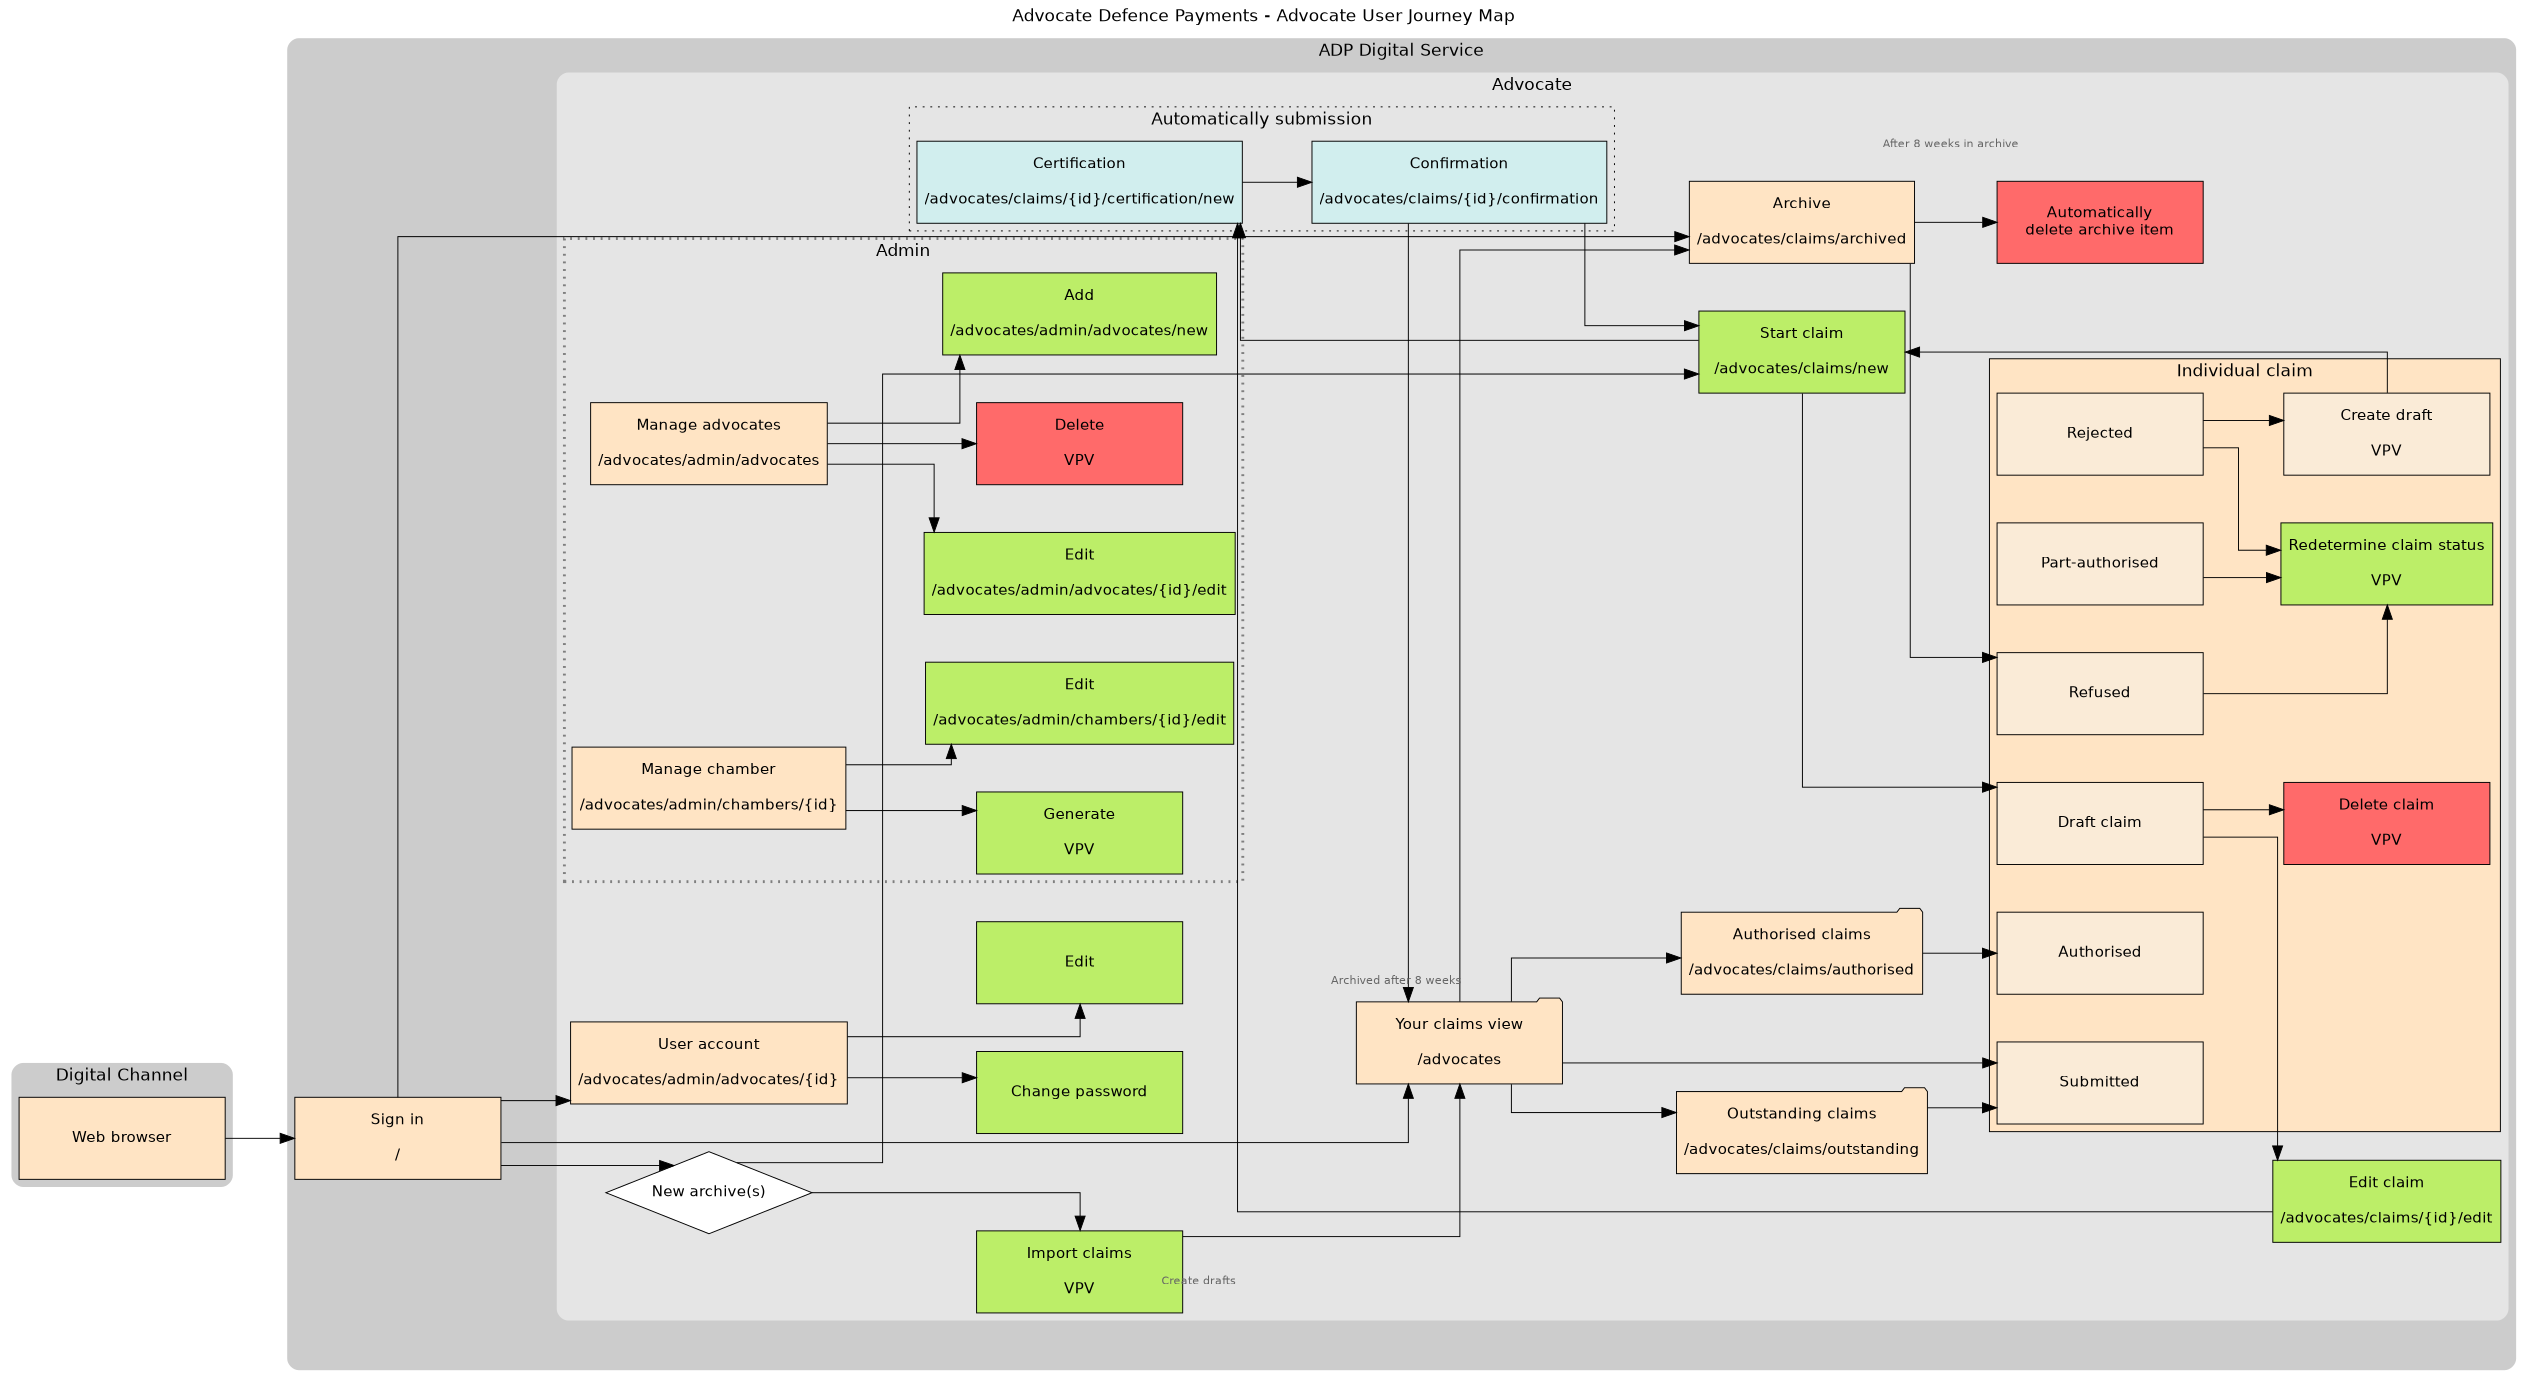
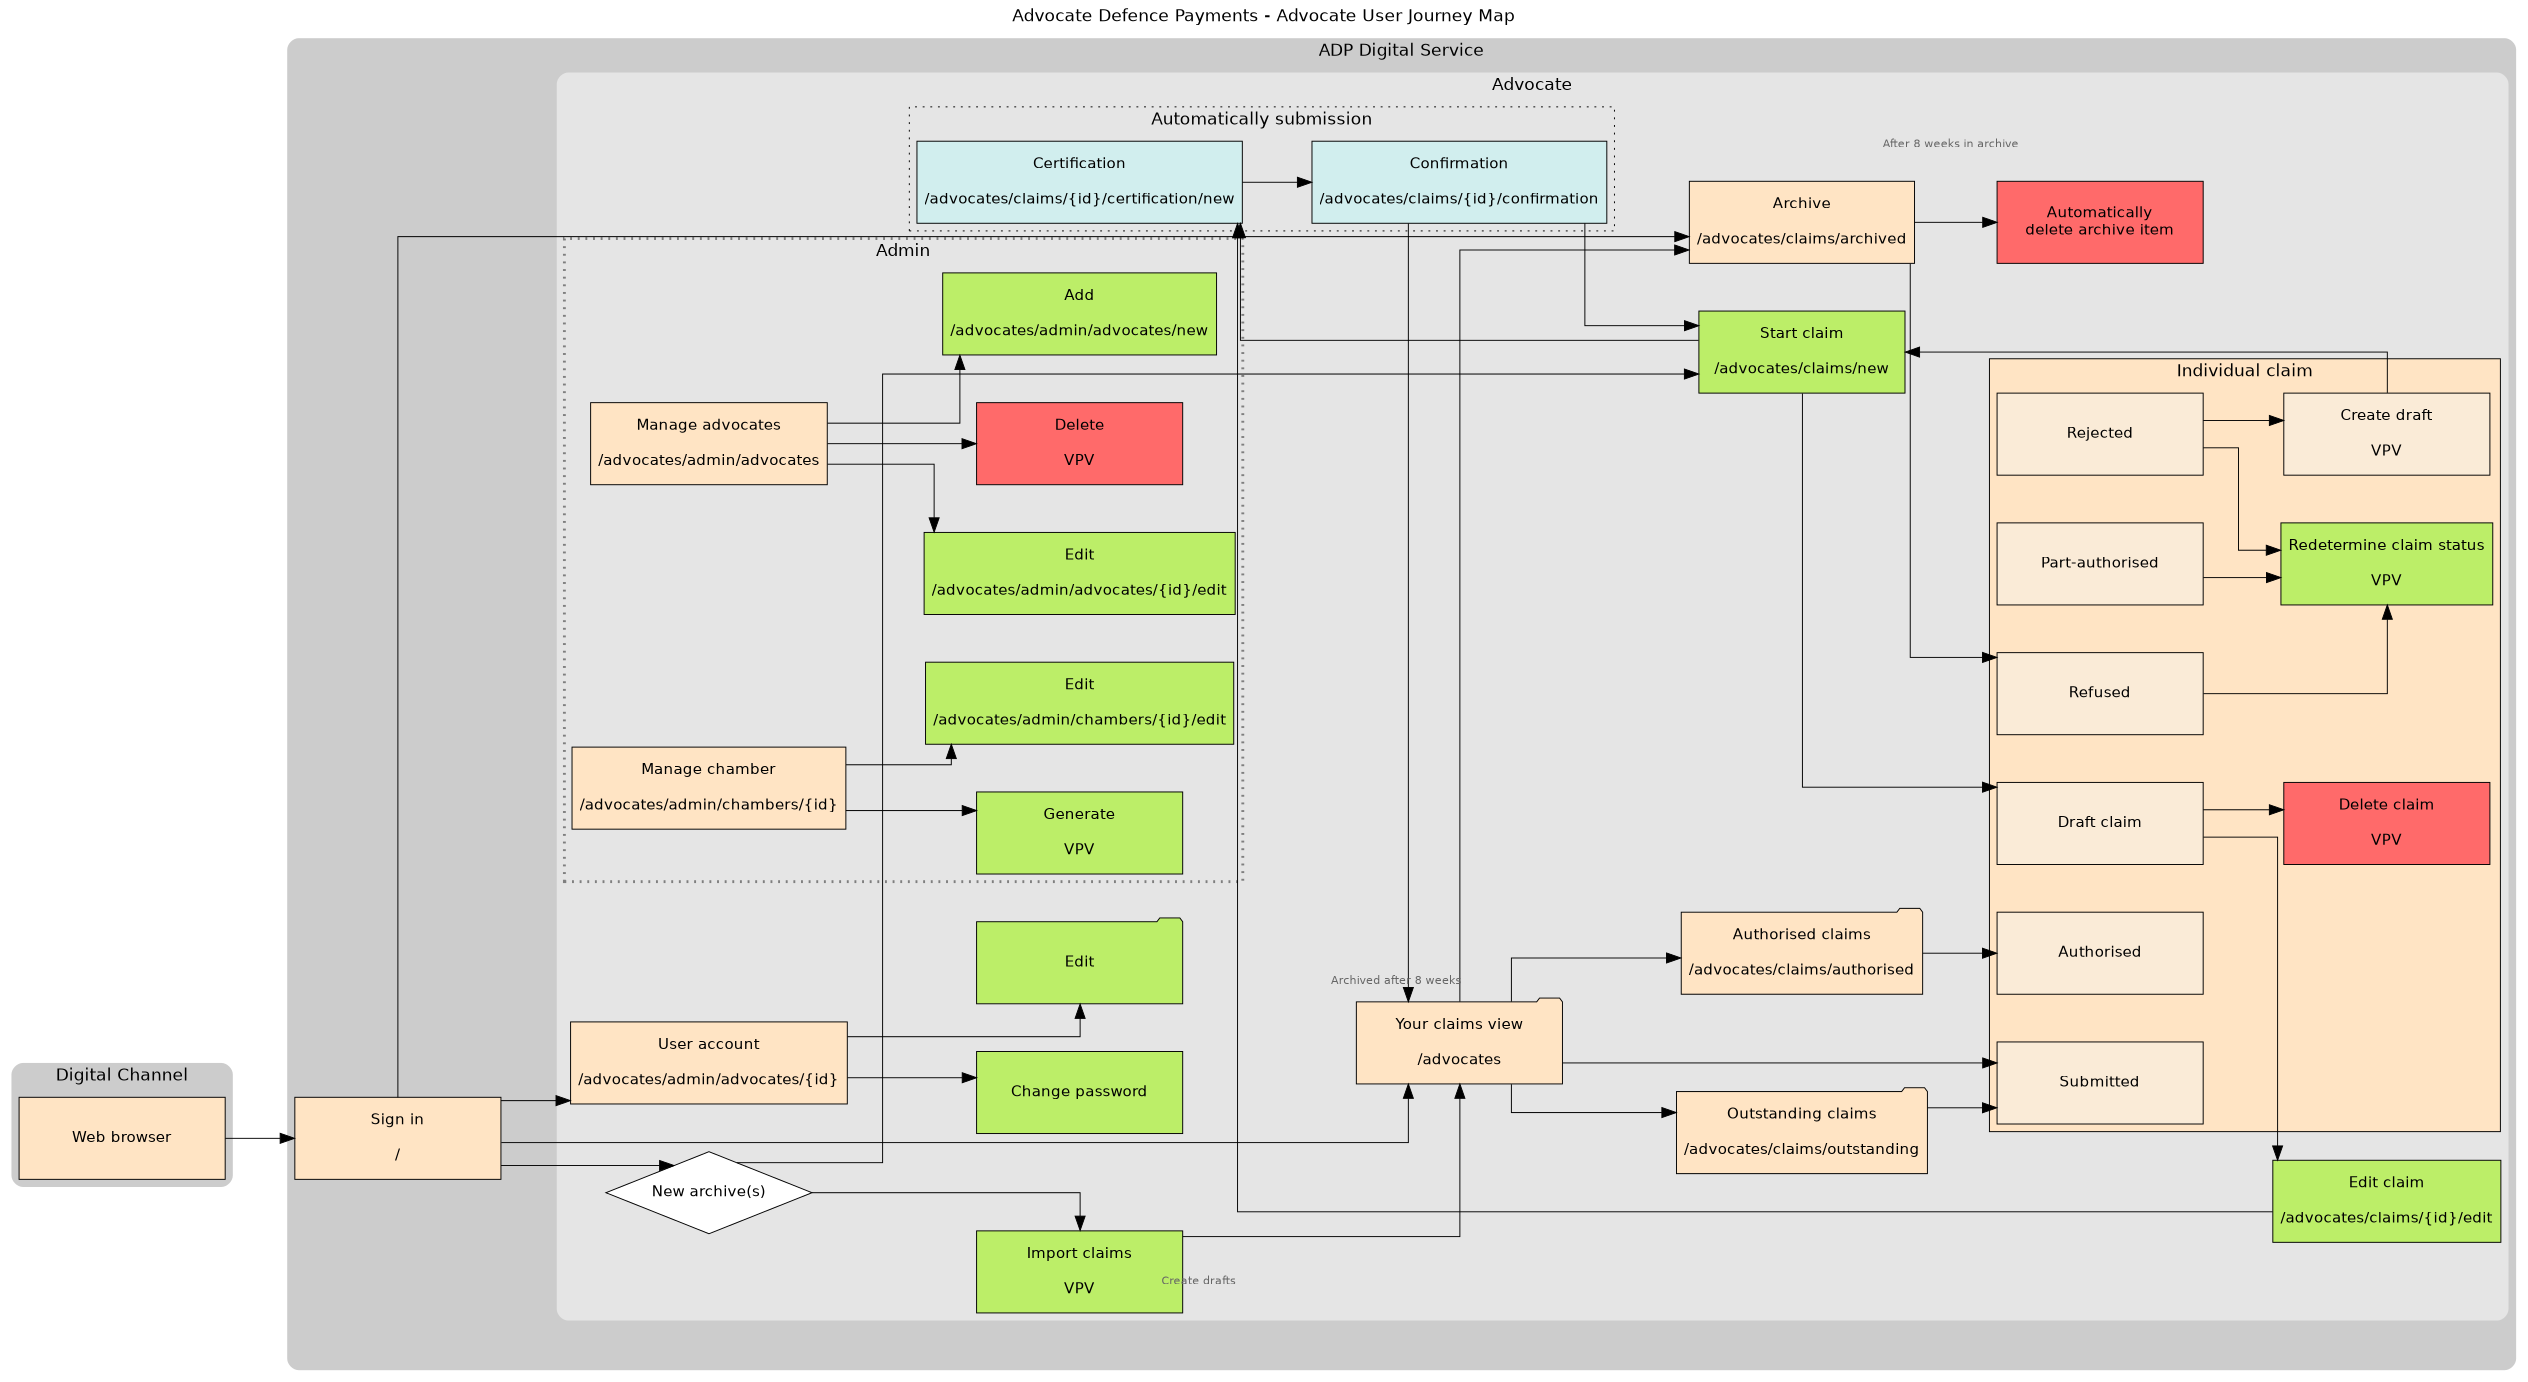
(1080, 963) -> (1080, 963)
